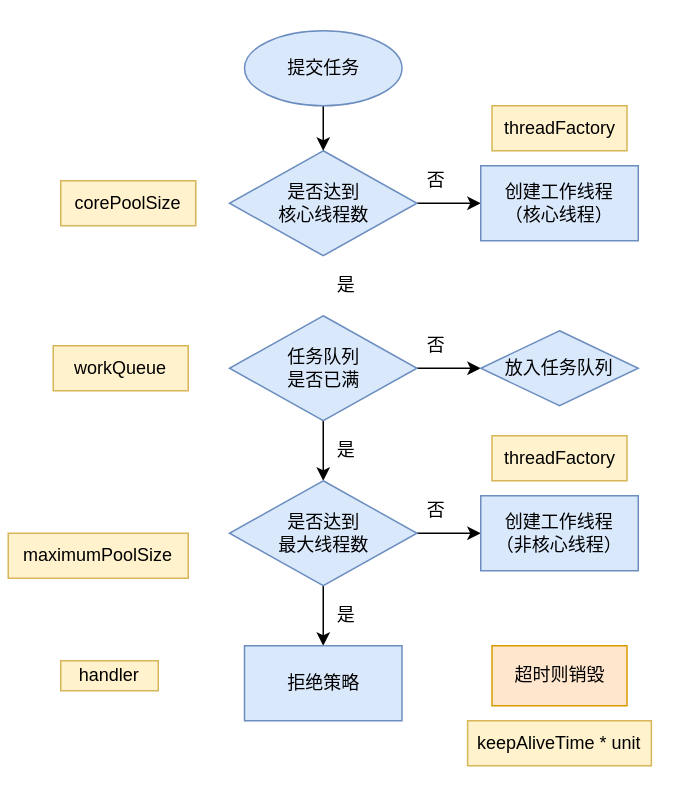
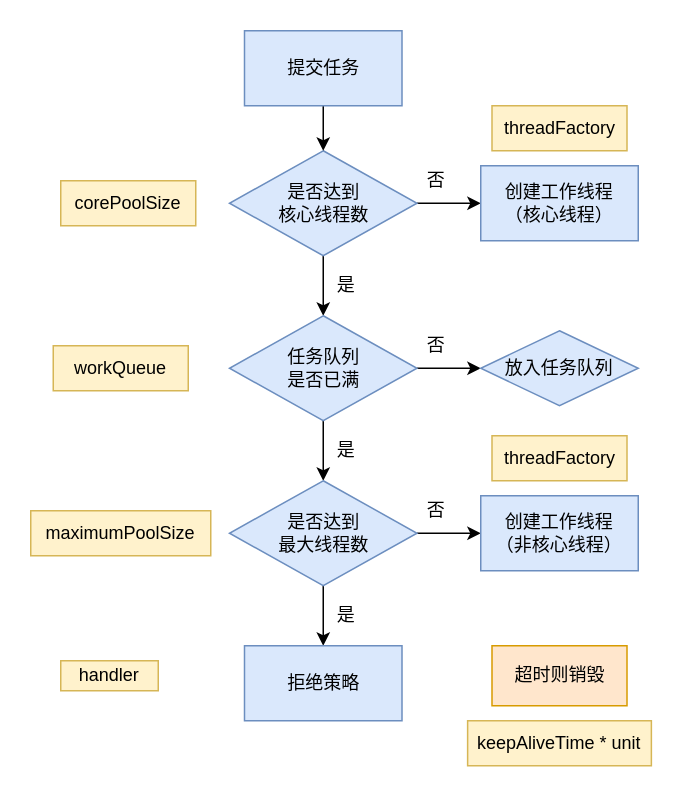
(323, 68) -> (323, 68)
none -> (323, 281)
(98, 556) -> (121, 533)
